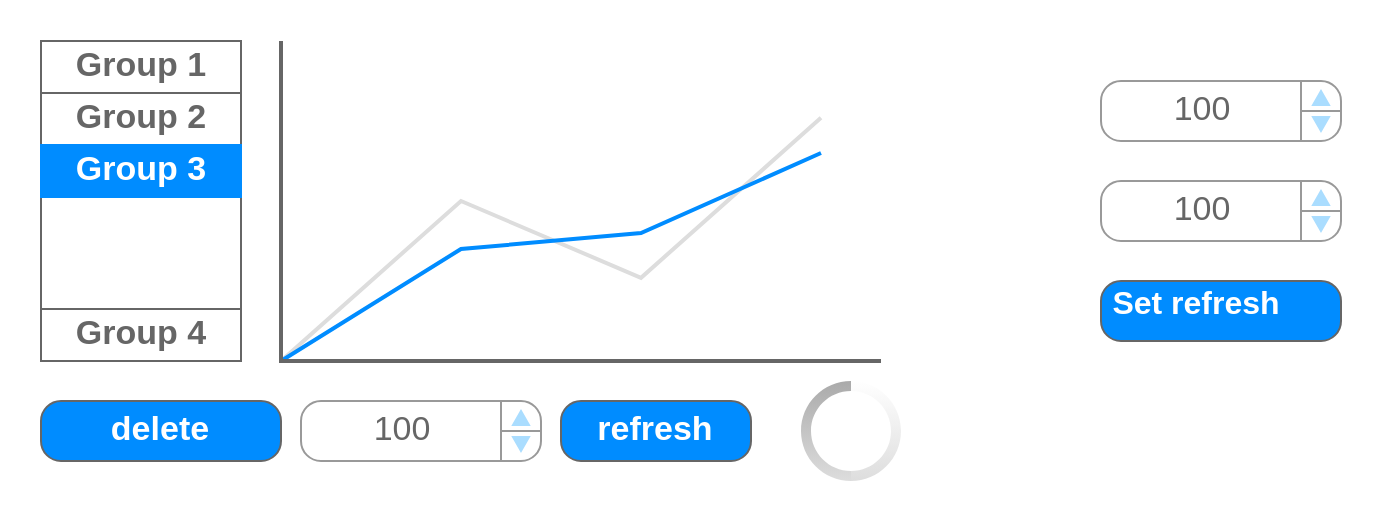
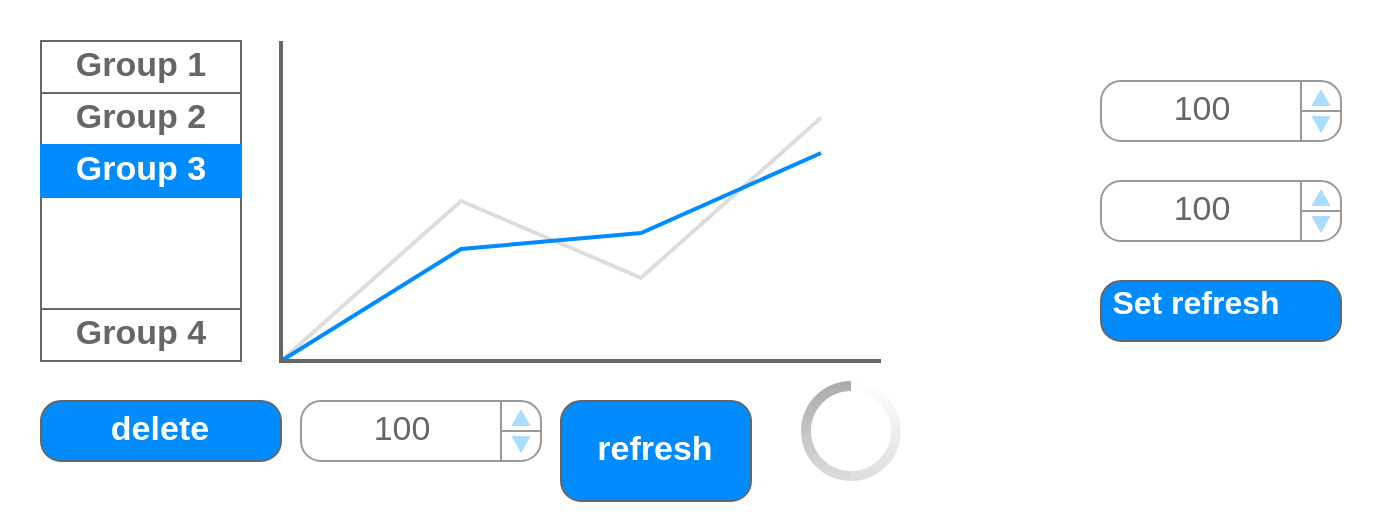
(656, 431) -> (656, 451)
